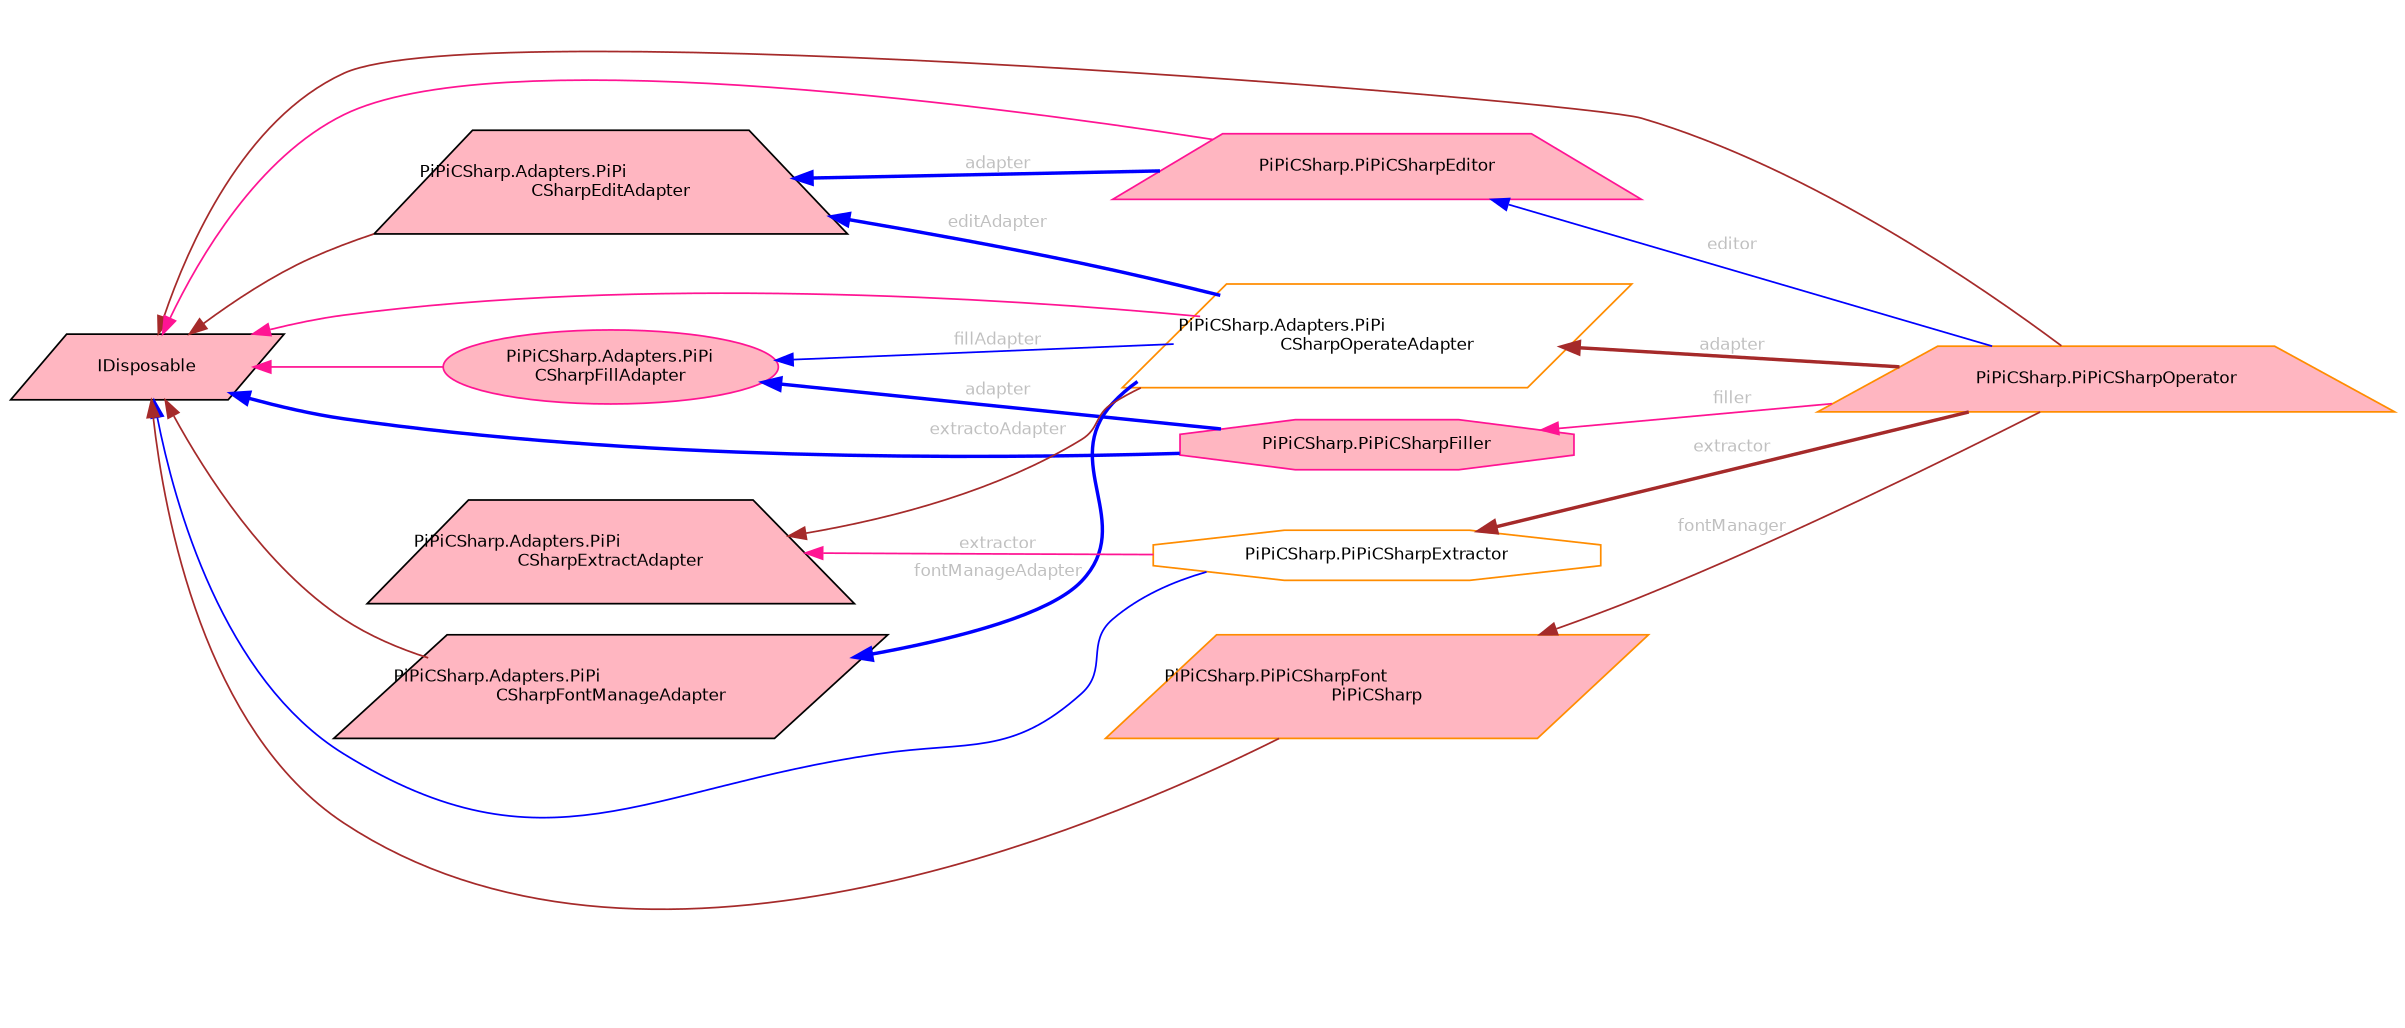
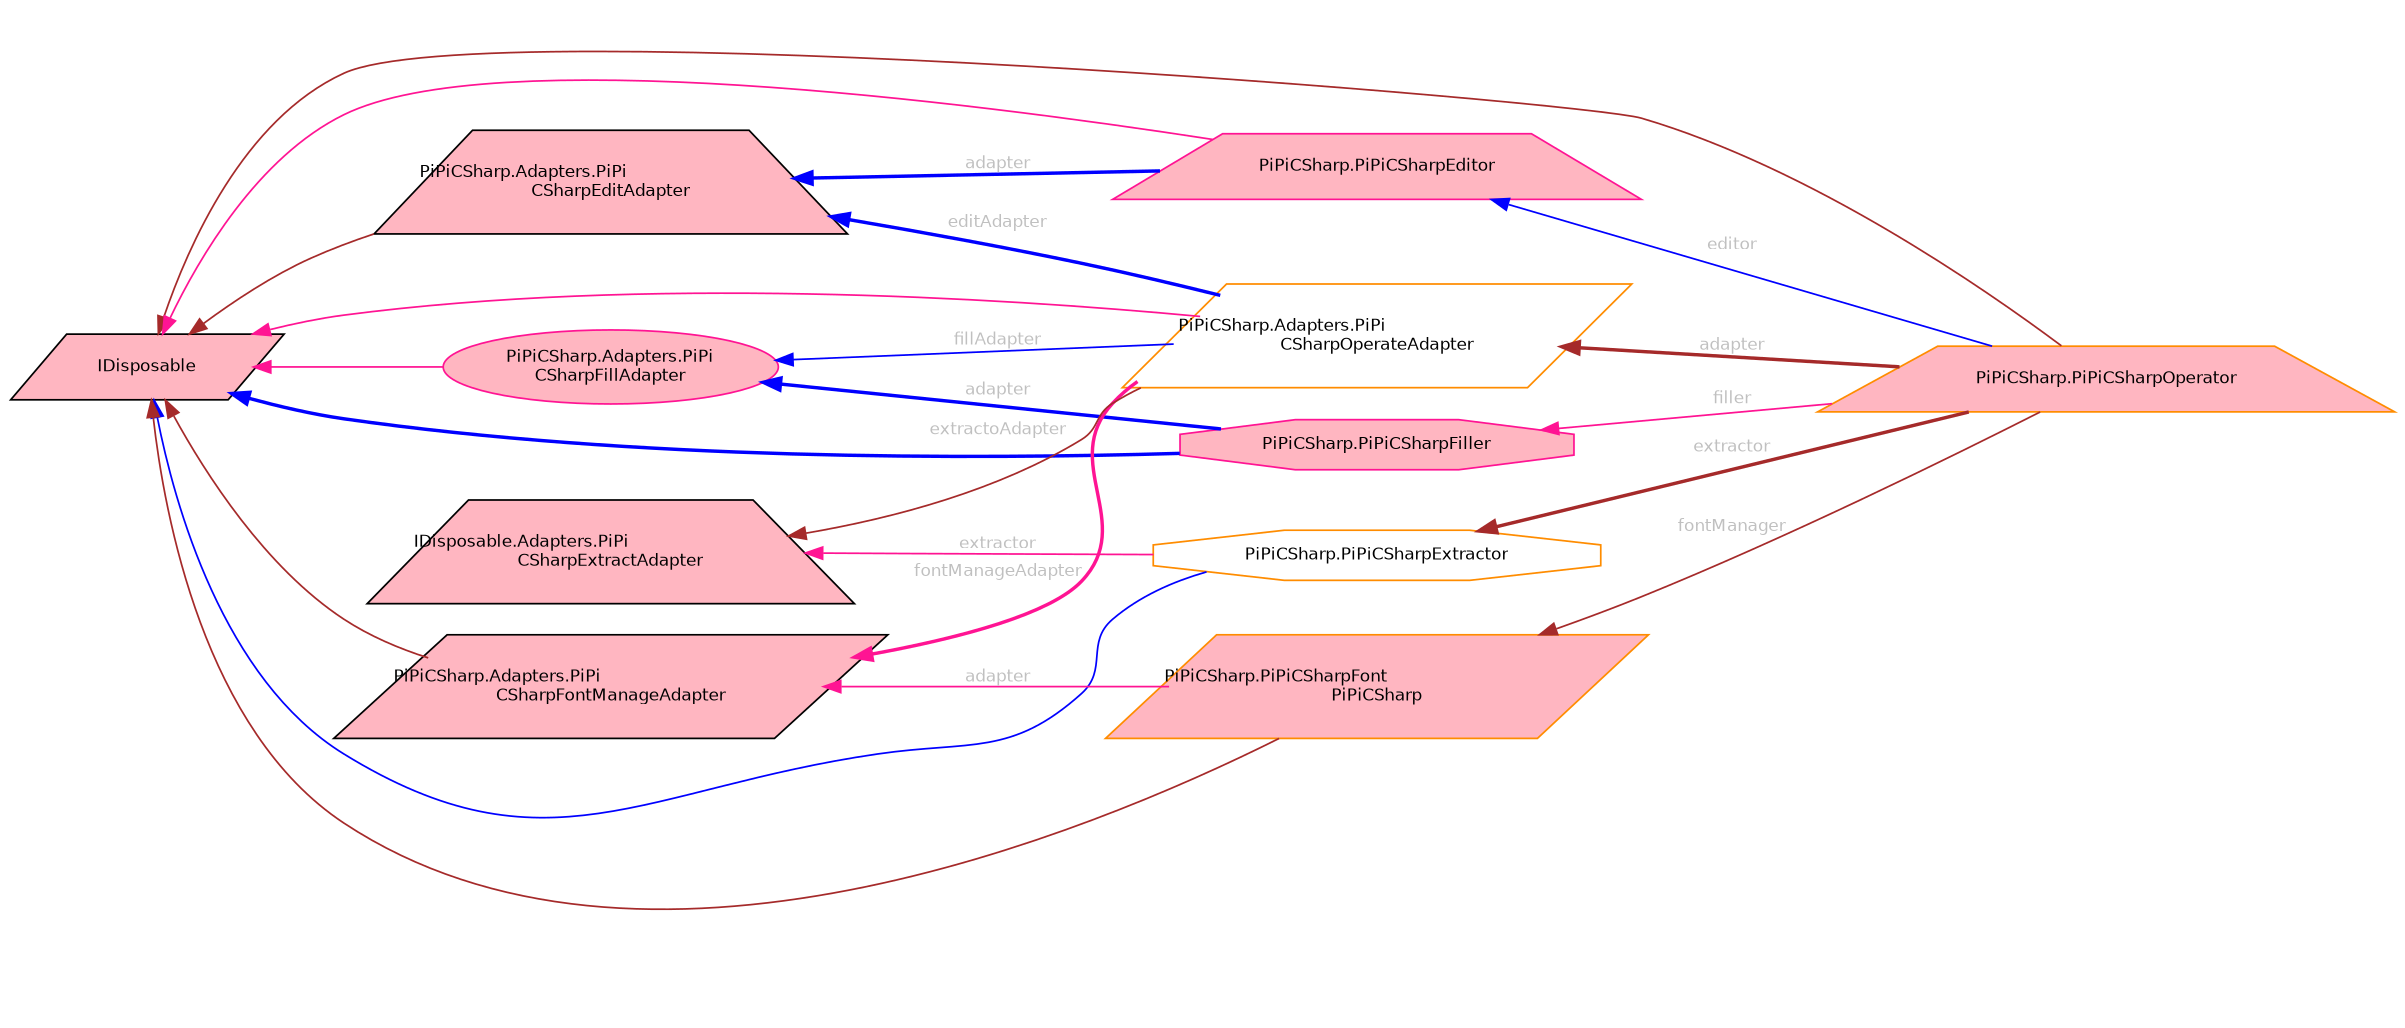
(611, 552) -> (611, 552)
(1081, 582) -> (1081, 582)
none -> (1005, 687)
